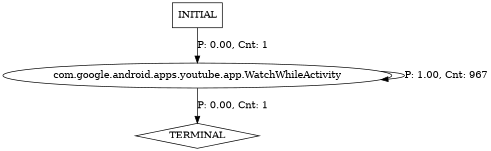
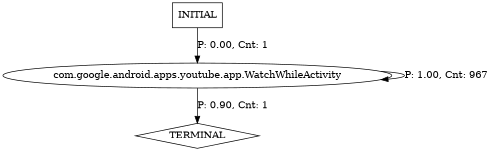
(233, 106) -> (233, 106)
